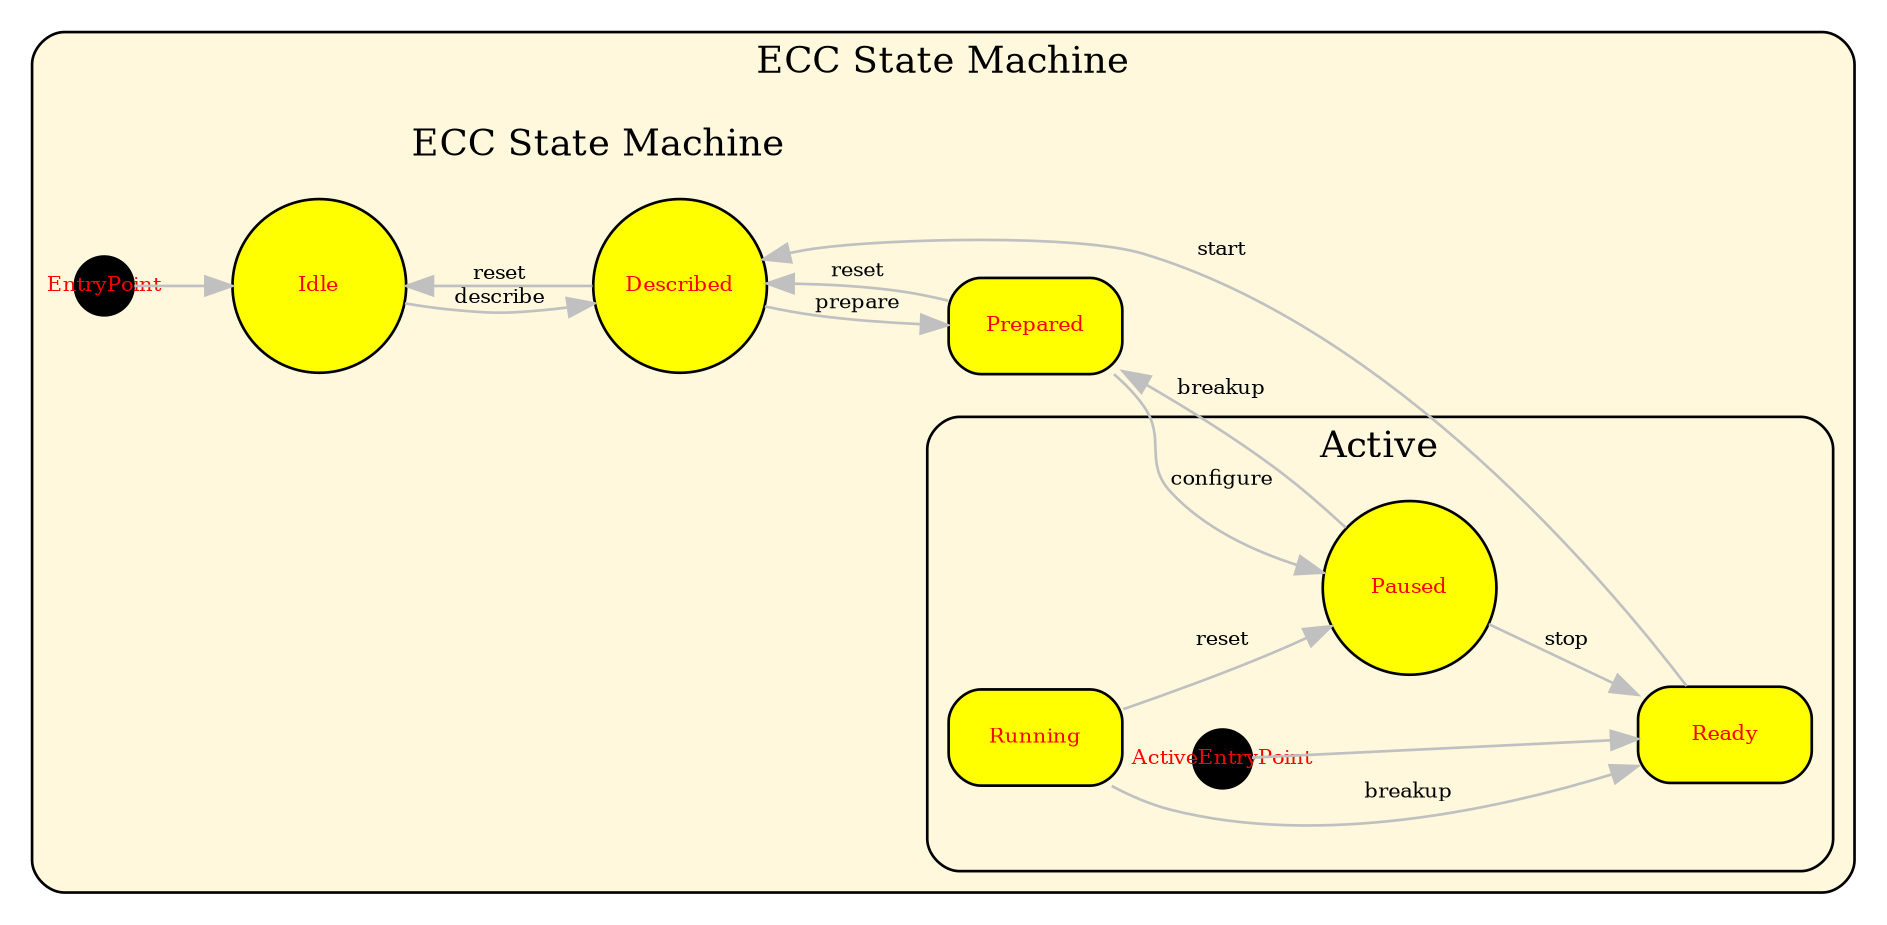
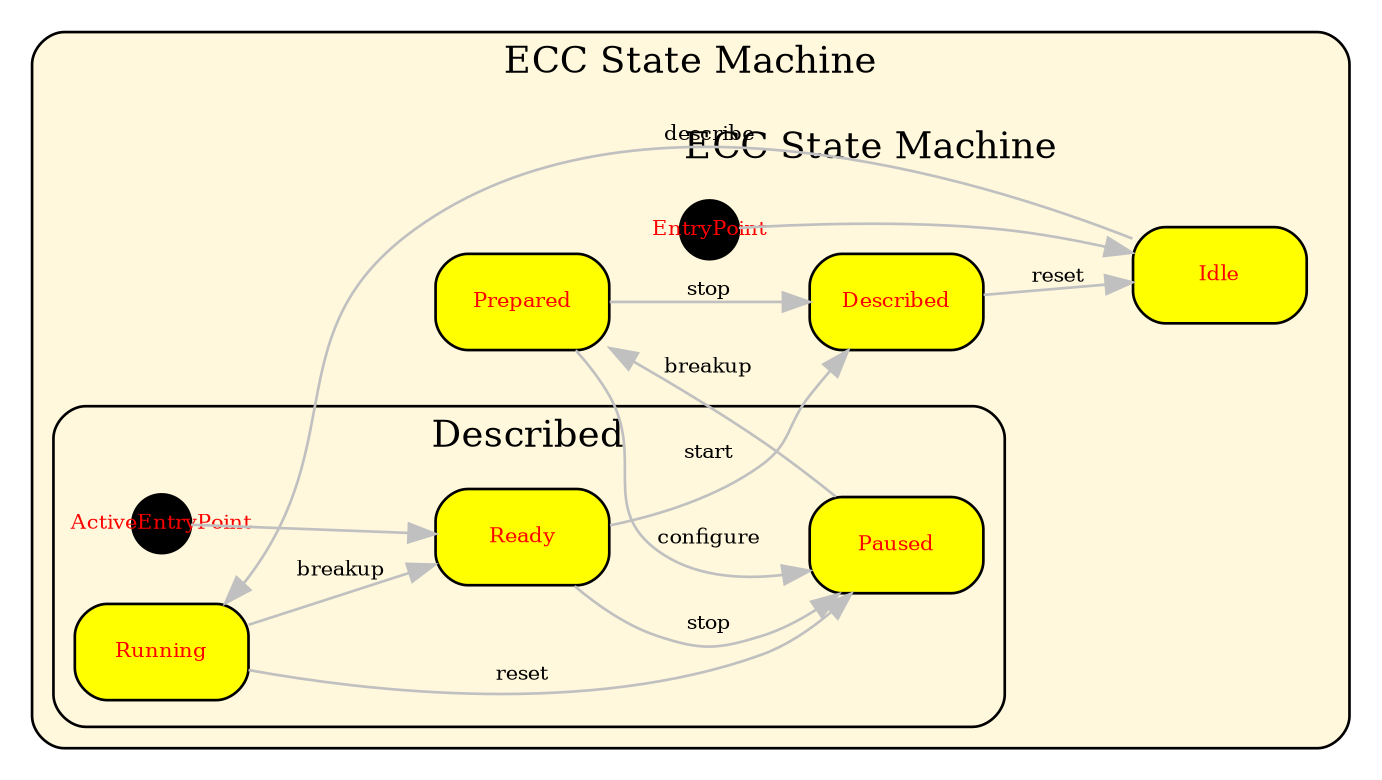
(858, 271) -> (709, 290)
(319, 286) -> (1220, 275)
(680, 286) -> (897, 302)
(486, 312) -> (572, 163)
(842, 319) -> none
(1380, 448) -> (529, 437)
(1410, 588) -> (897, 545)
(1551, 654) -> (692, 645)
